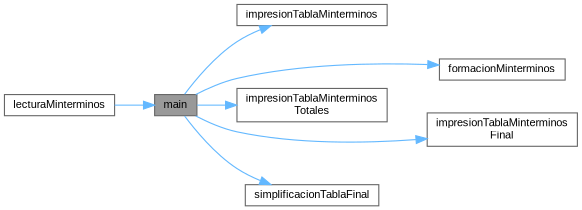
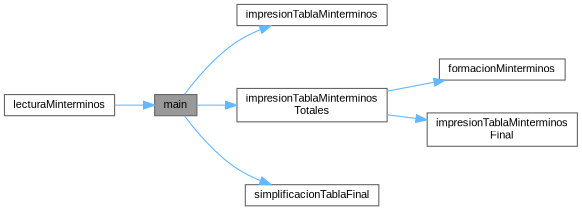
(310, 67) -> (411, 87)
(304, 141) -> (402, 117)
